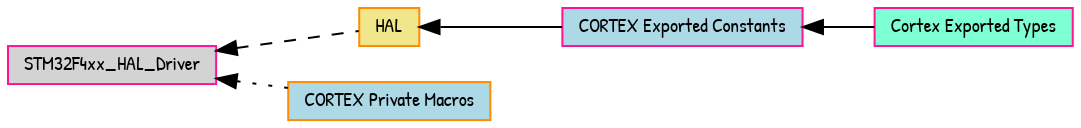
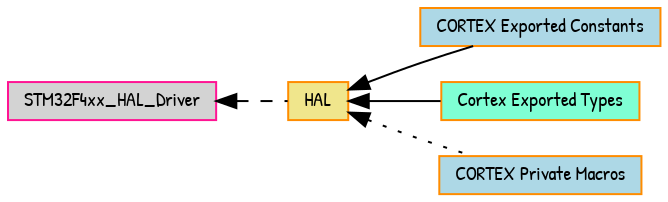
(682, 27) -> (540, 27)
(849, 27) -> (405, 101)
(974, 27) -> (540, 101)
(262, 85) -> (420, 139)
